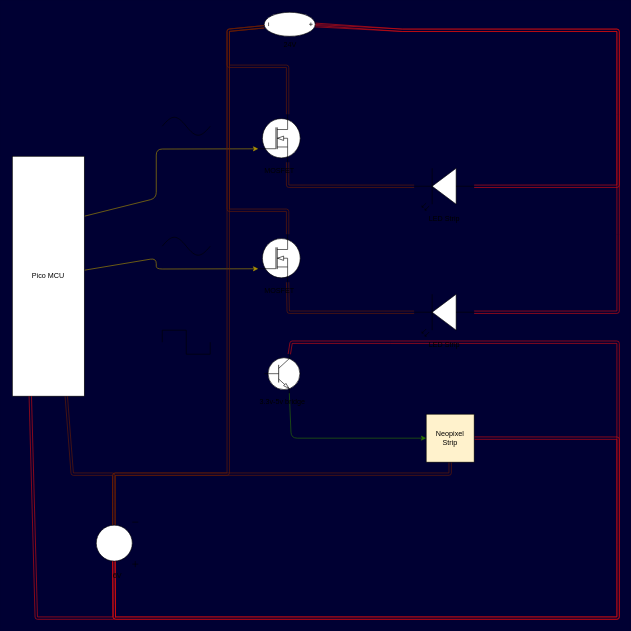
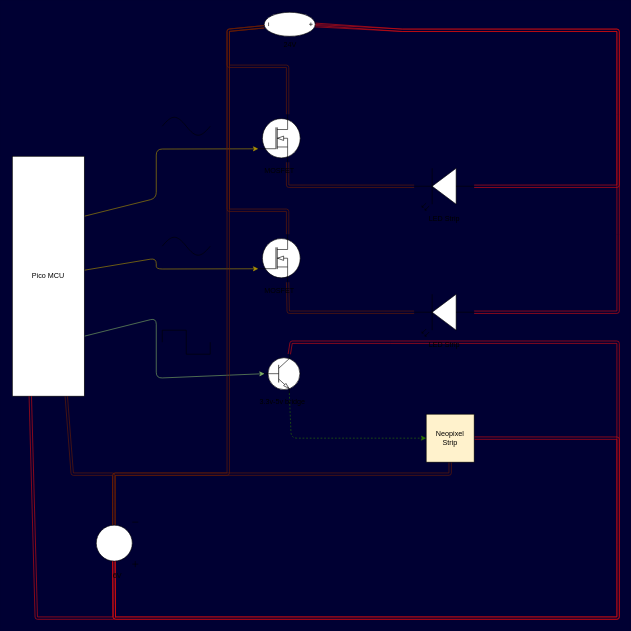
none -> (120, 327)
(335, 438) -> (335, 438)
